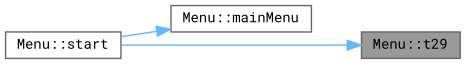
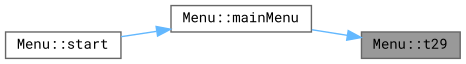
(234, 45) -> (330, 33)
